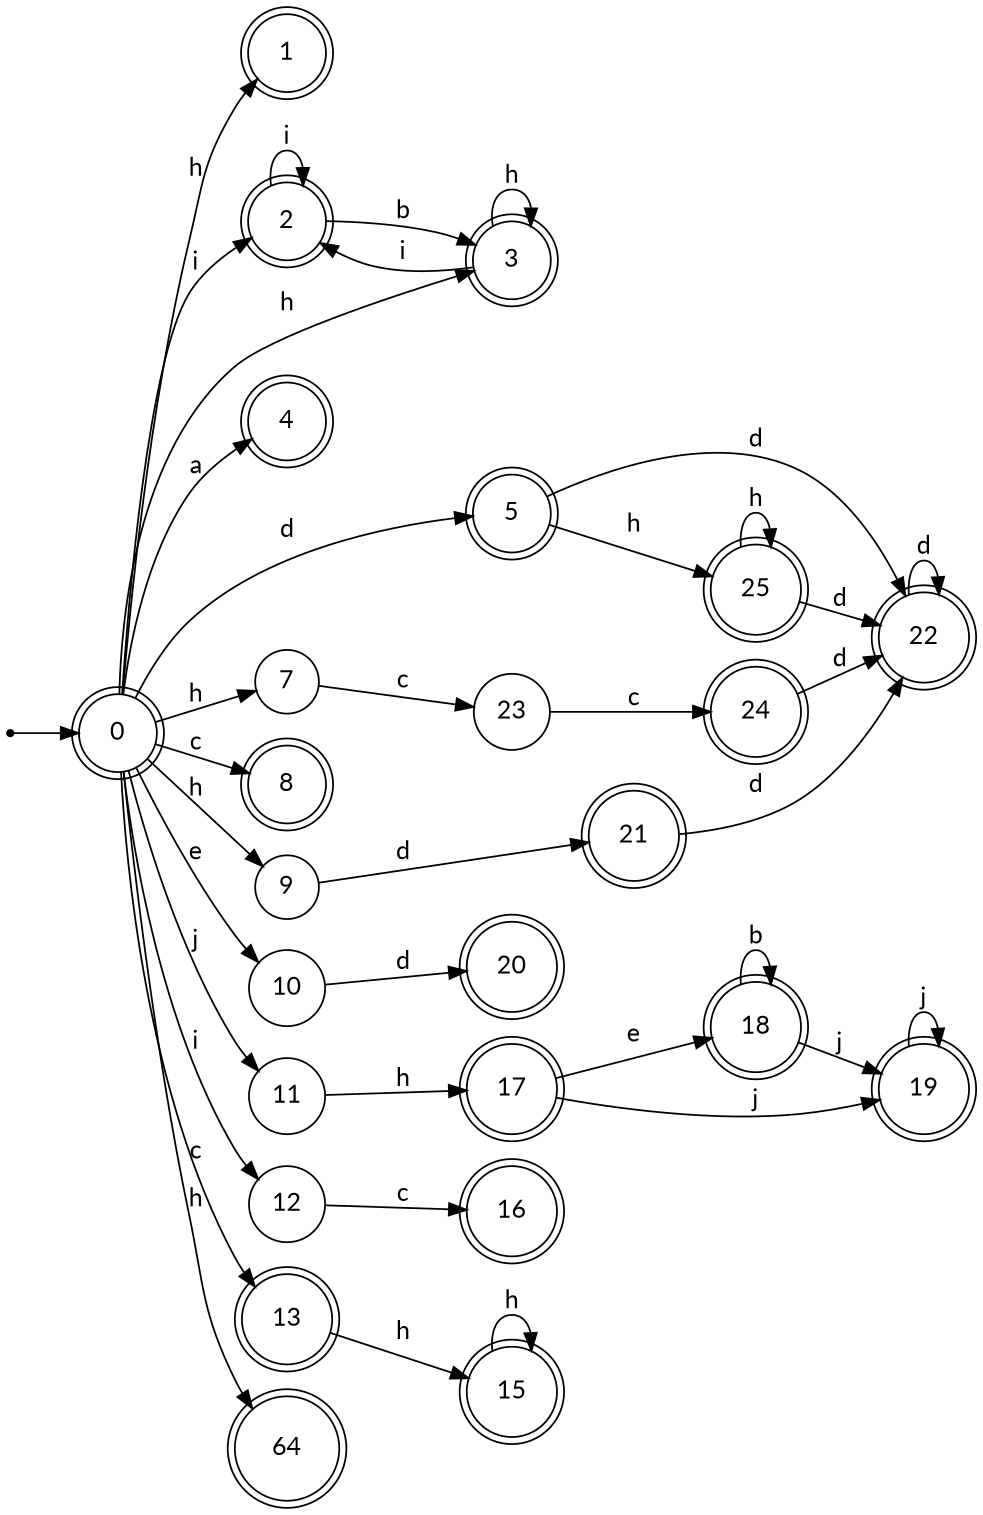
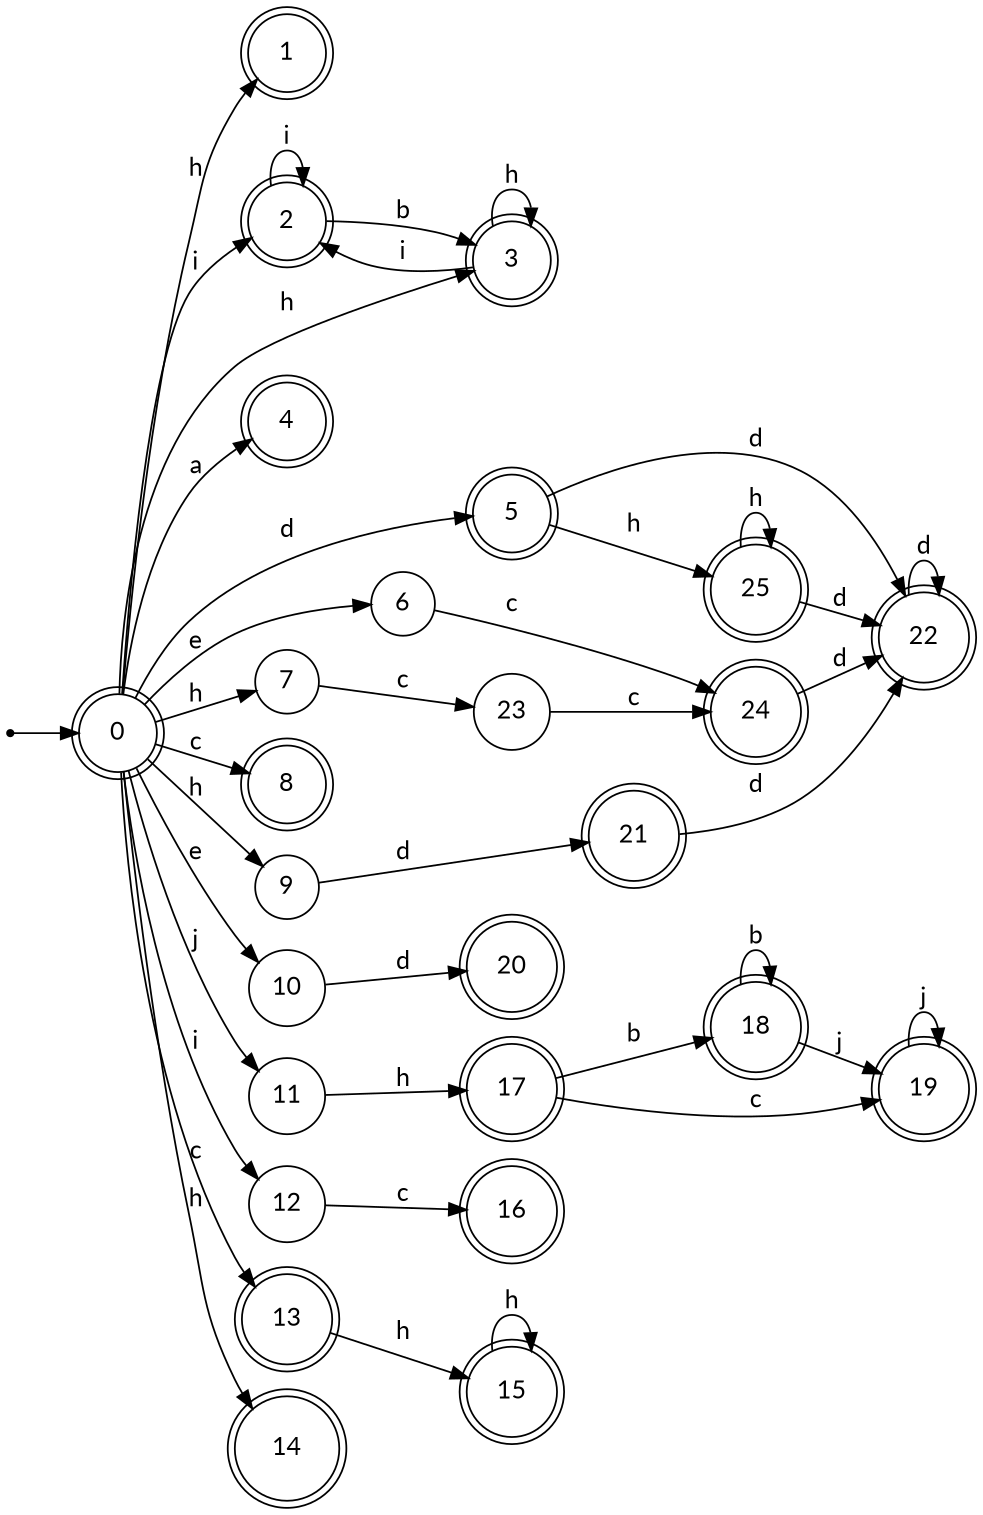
none -> (403, 604)
(634, 1035) -> (634, 1035)
(756, 1101) -> (756, 1101)
(287, 1449) -> (287, 1449)
